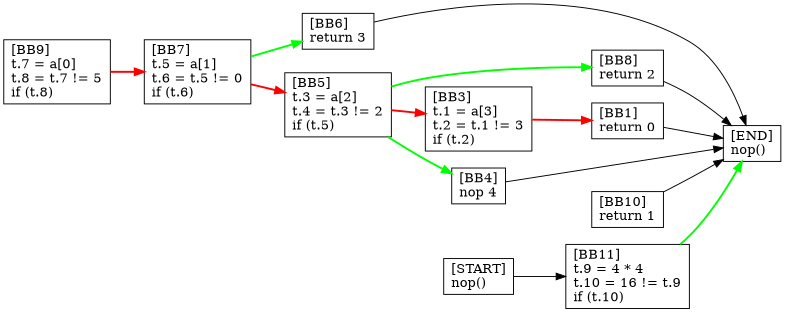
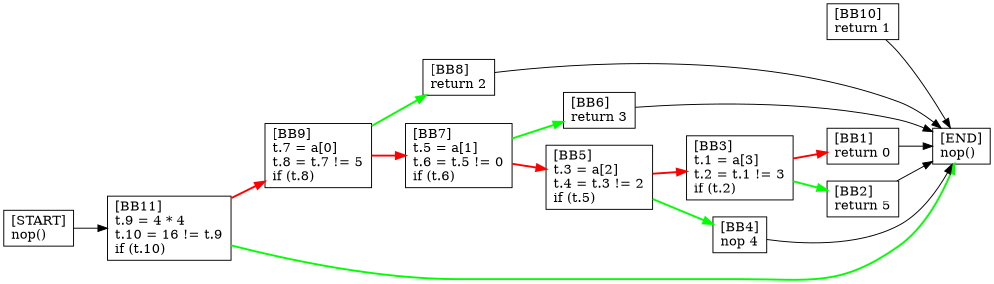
(486, 71) -> (394, 113)
none -> (244, 192)
none -> (863, 199)
